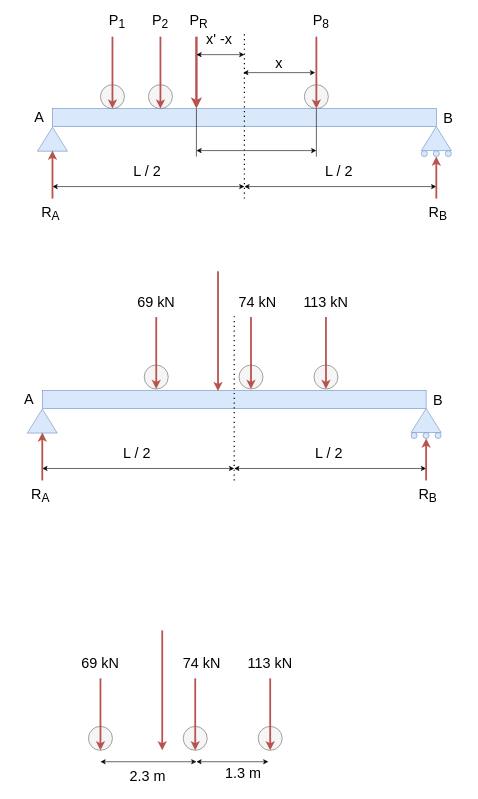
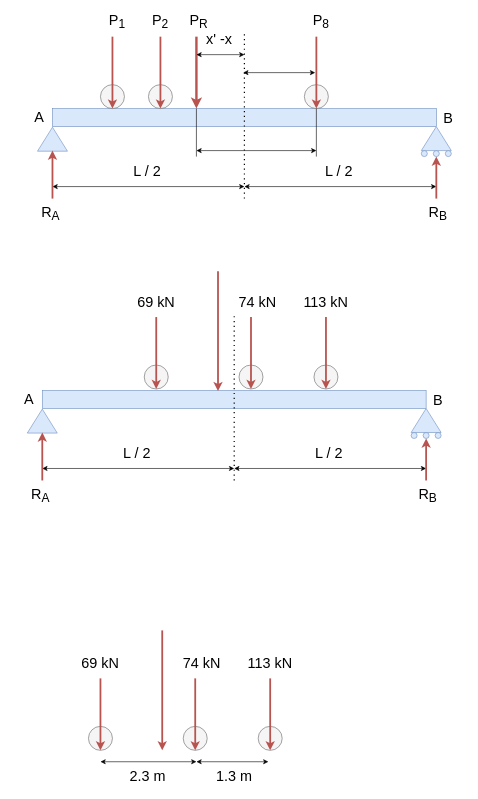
(279, 63) -> none
(243, 774) -> (234, 777)
